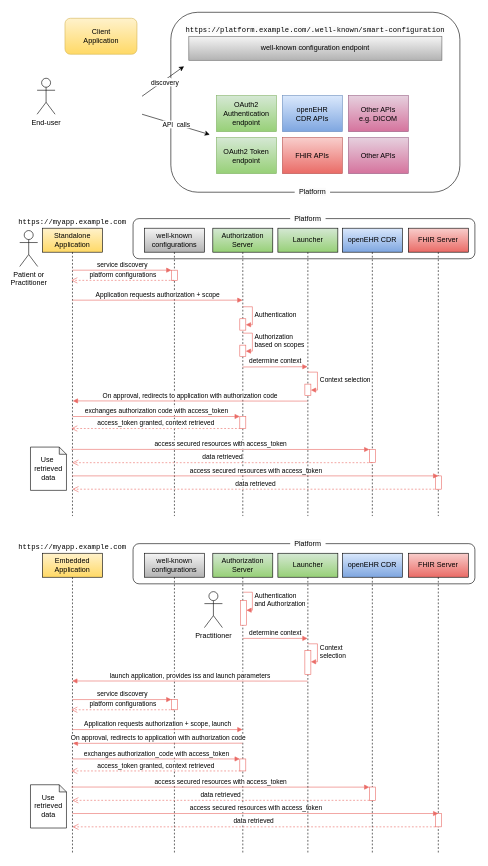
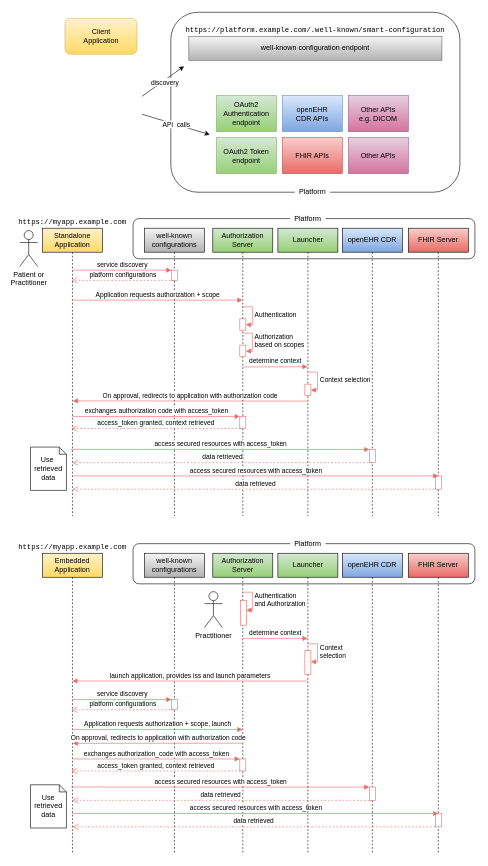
(46, 96) -> none
